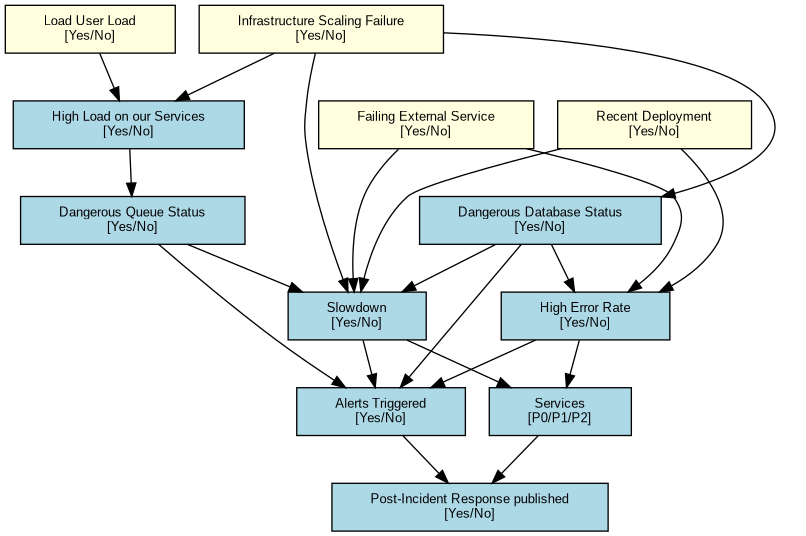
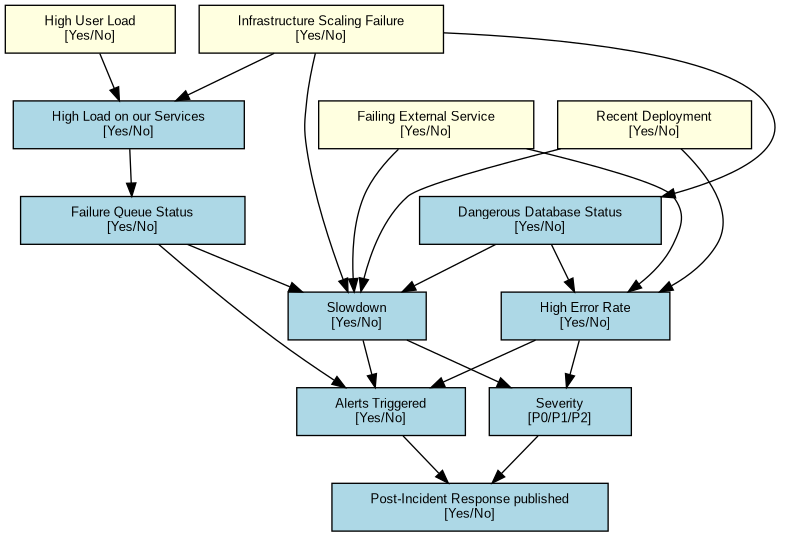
(90, 29) -> (90, 29)
(133, 220) -> (133, 220)
(465, 311) -> none
(560, 412) -> (560, 412)
